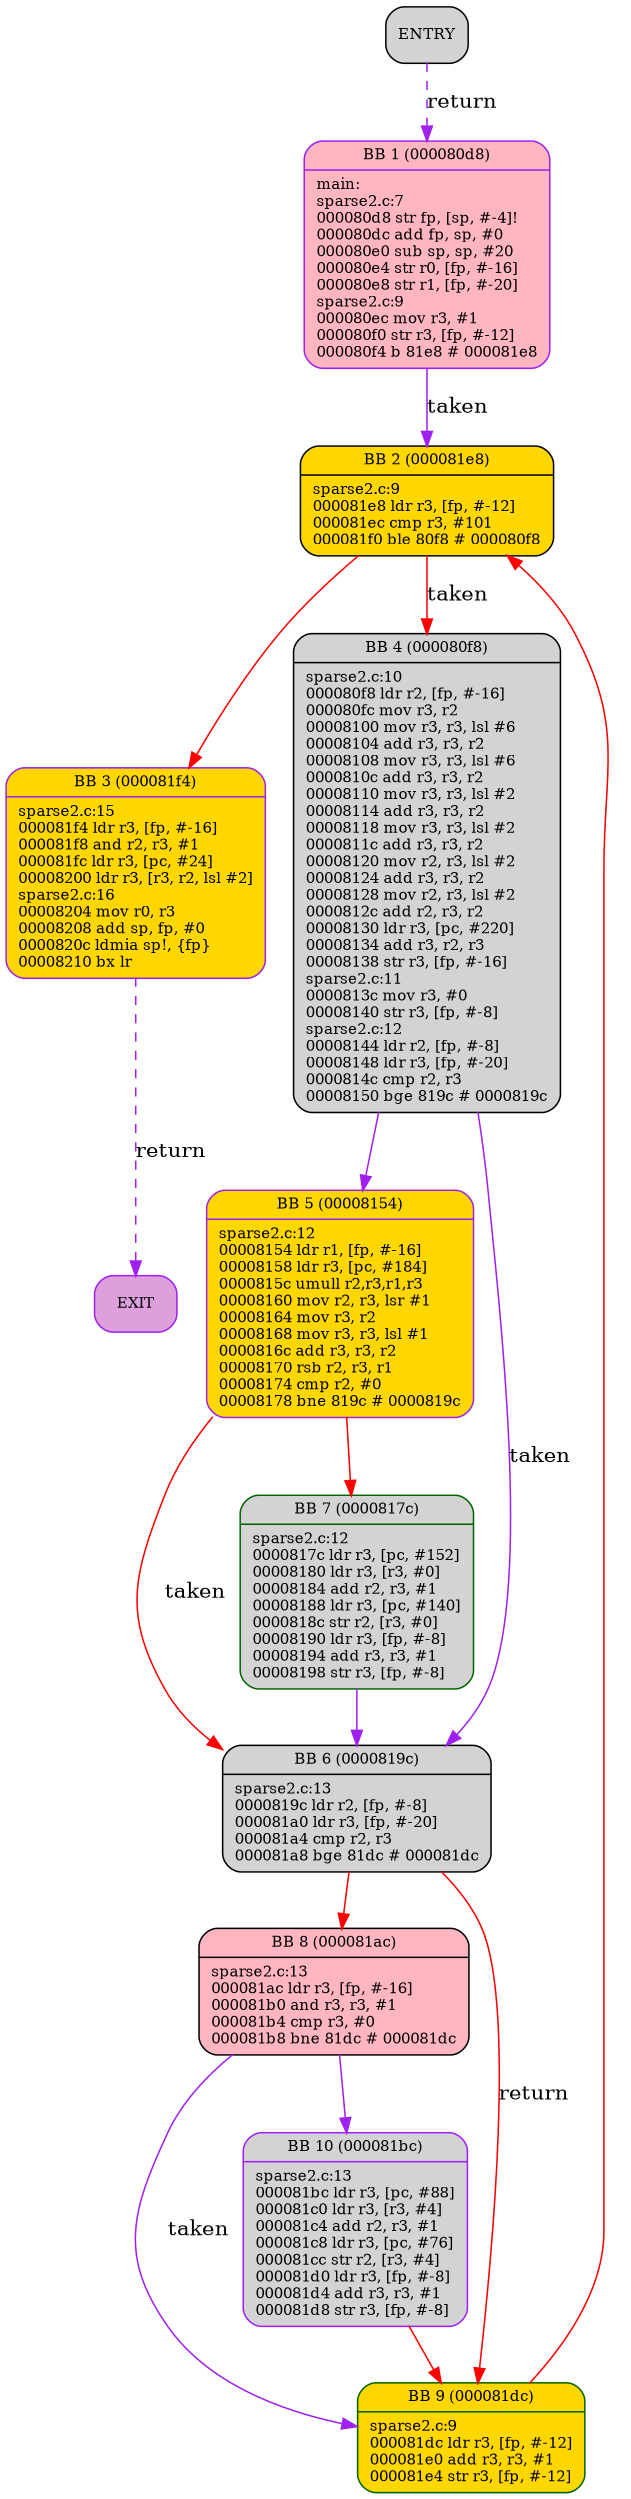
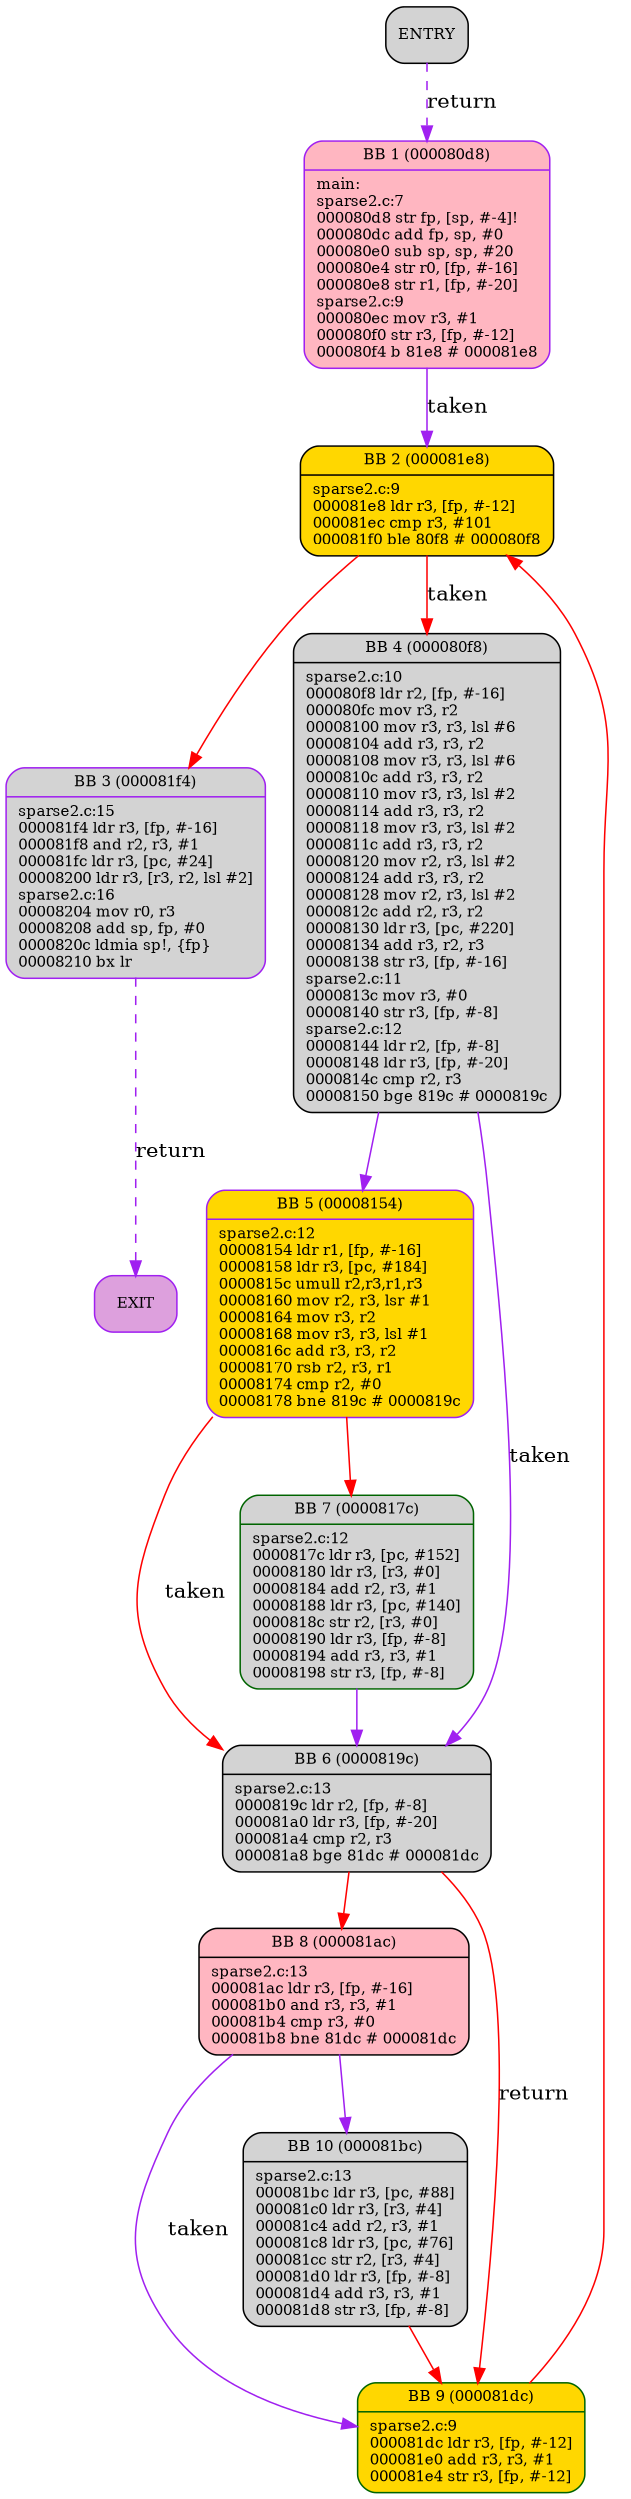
(136, 873) -> (136, 873)
(355, 2230) -> (355, 2230)
